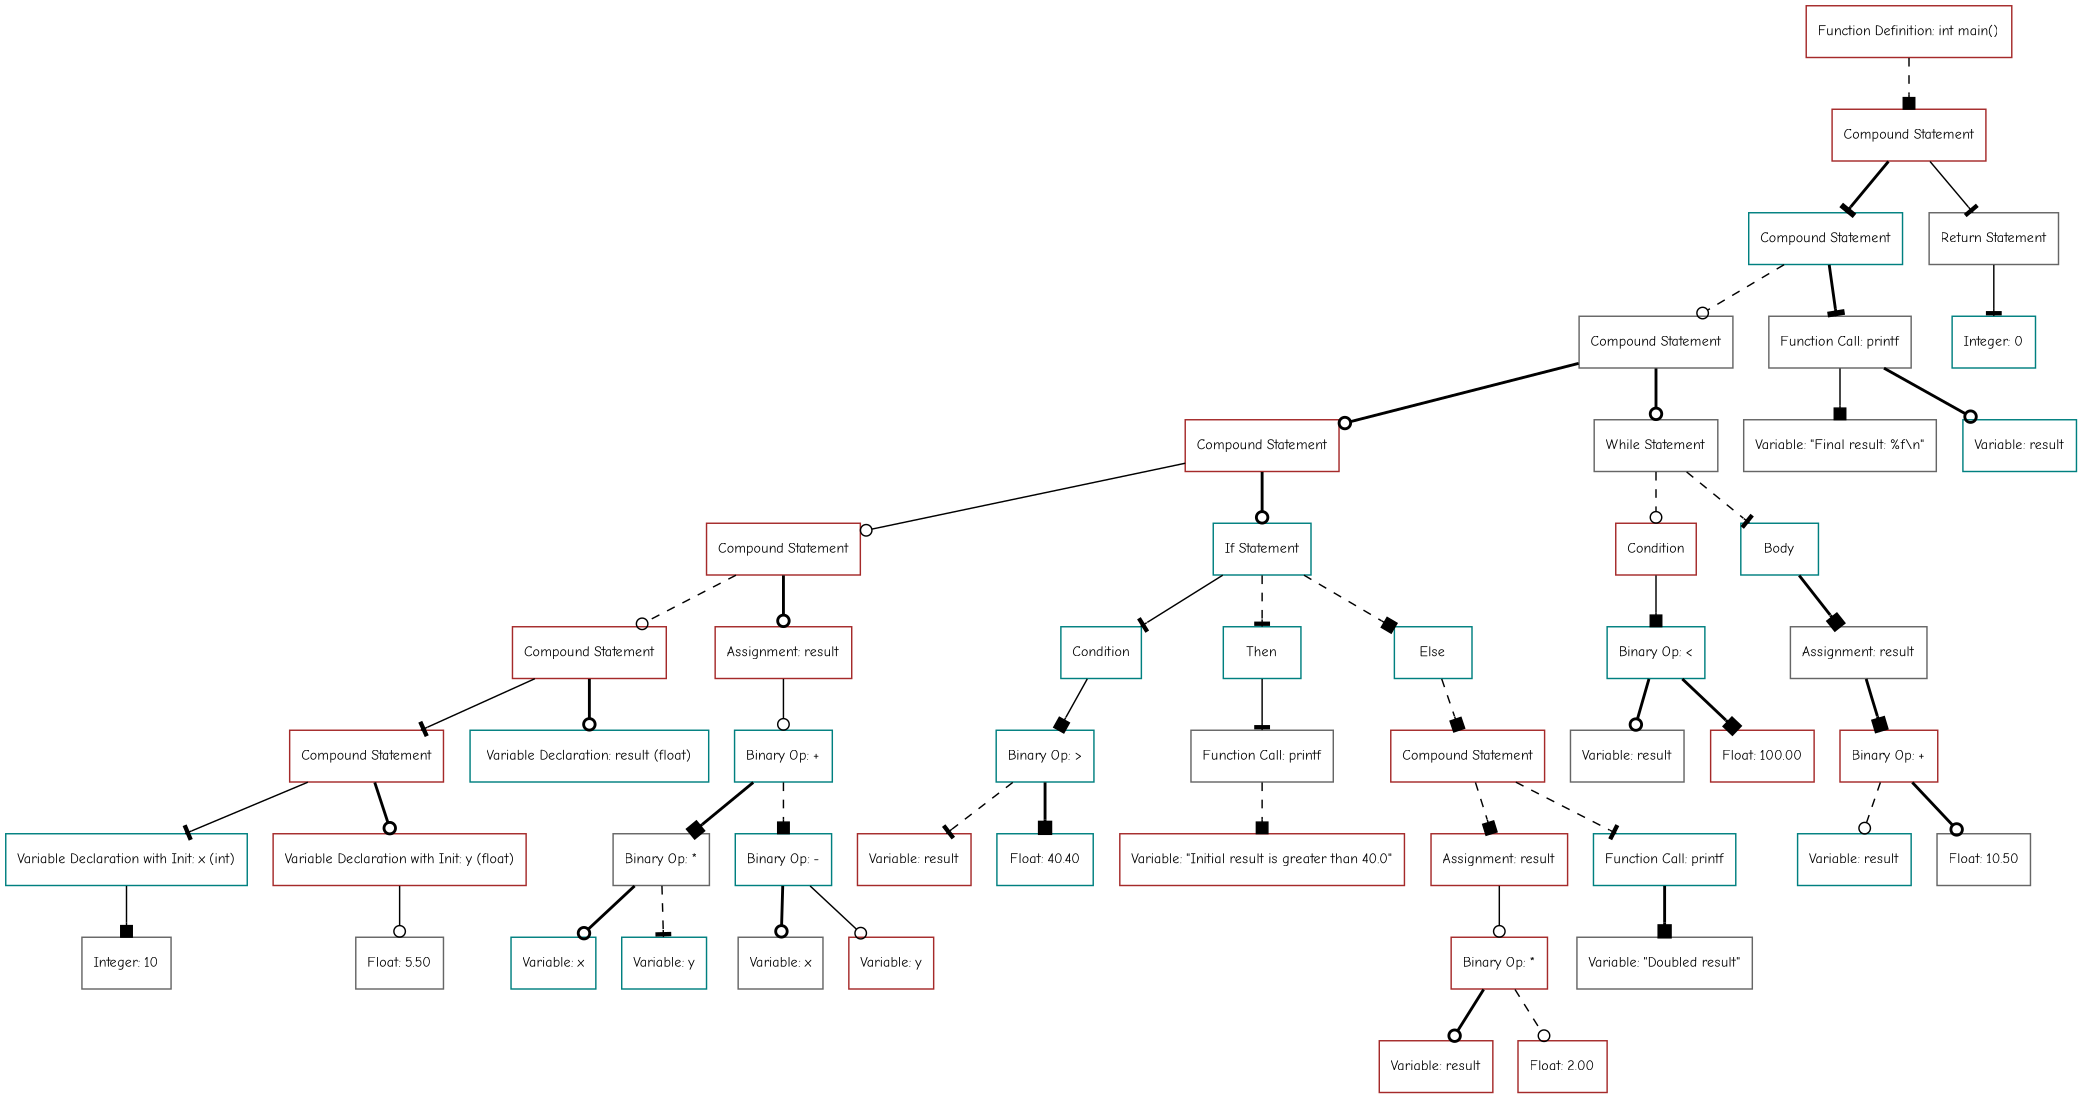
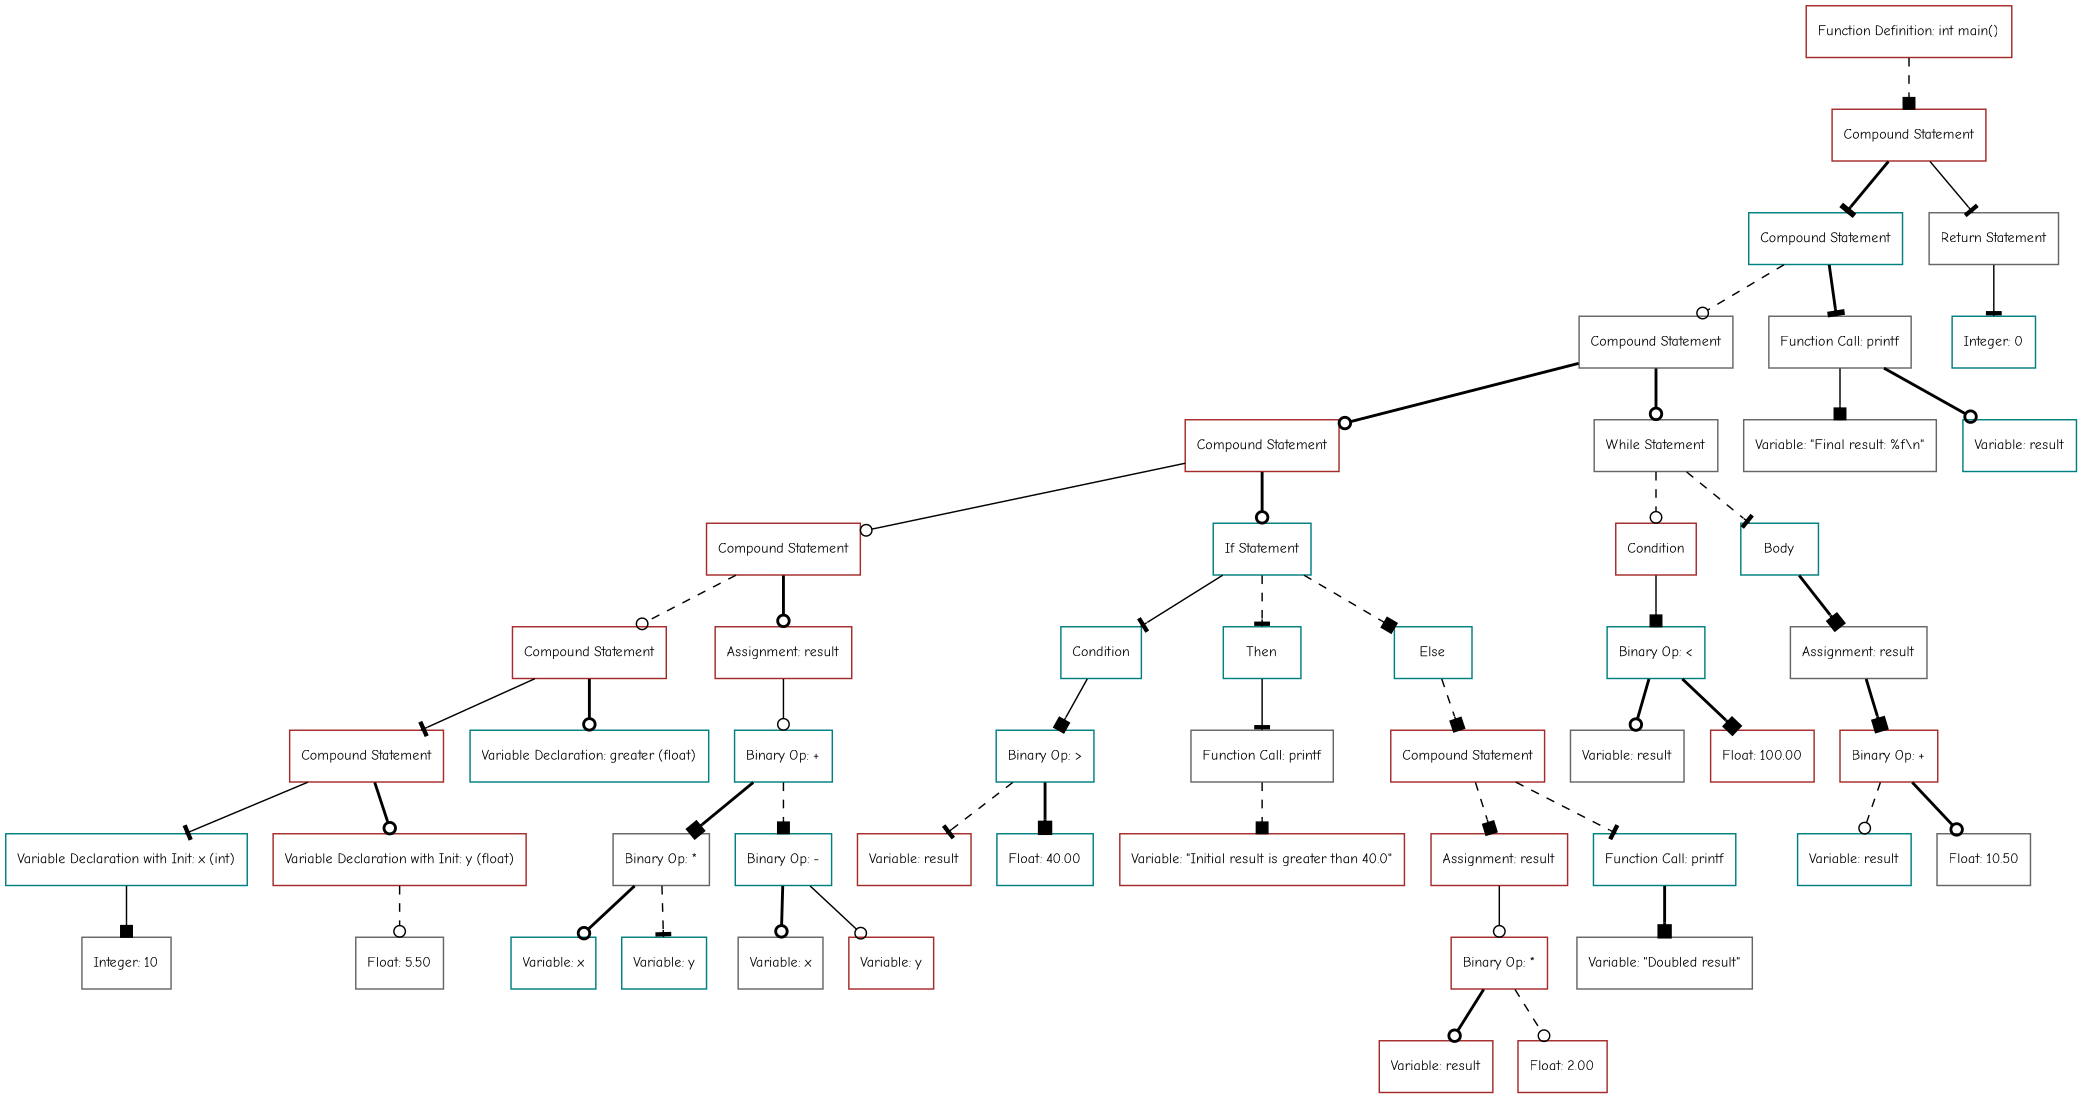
(589, 756) -> (589, 756)
(1045, 860) -> (1045, 860)
(400, 906) -> (400, 906)
